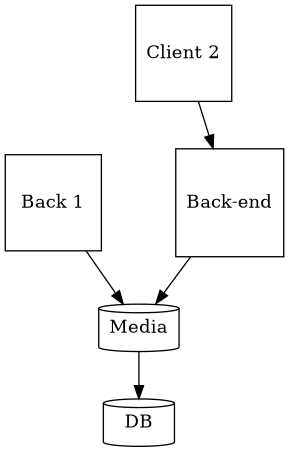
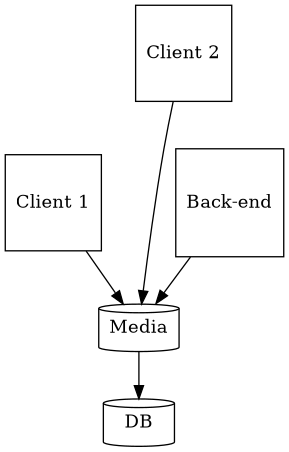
(204, 119) -> (156, 196)
(53, 203) -> (53, 203)
